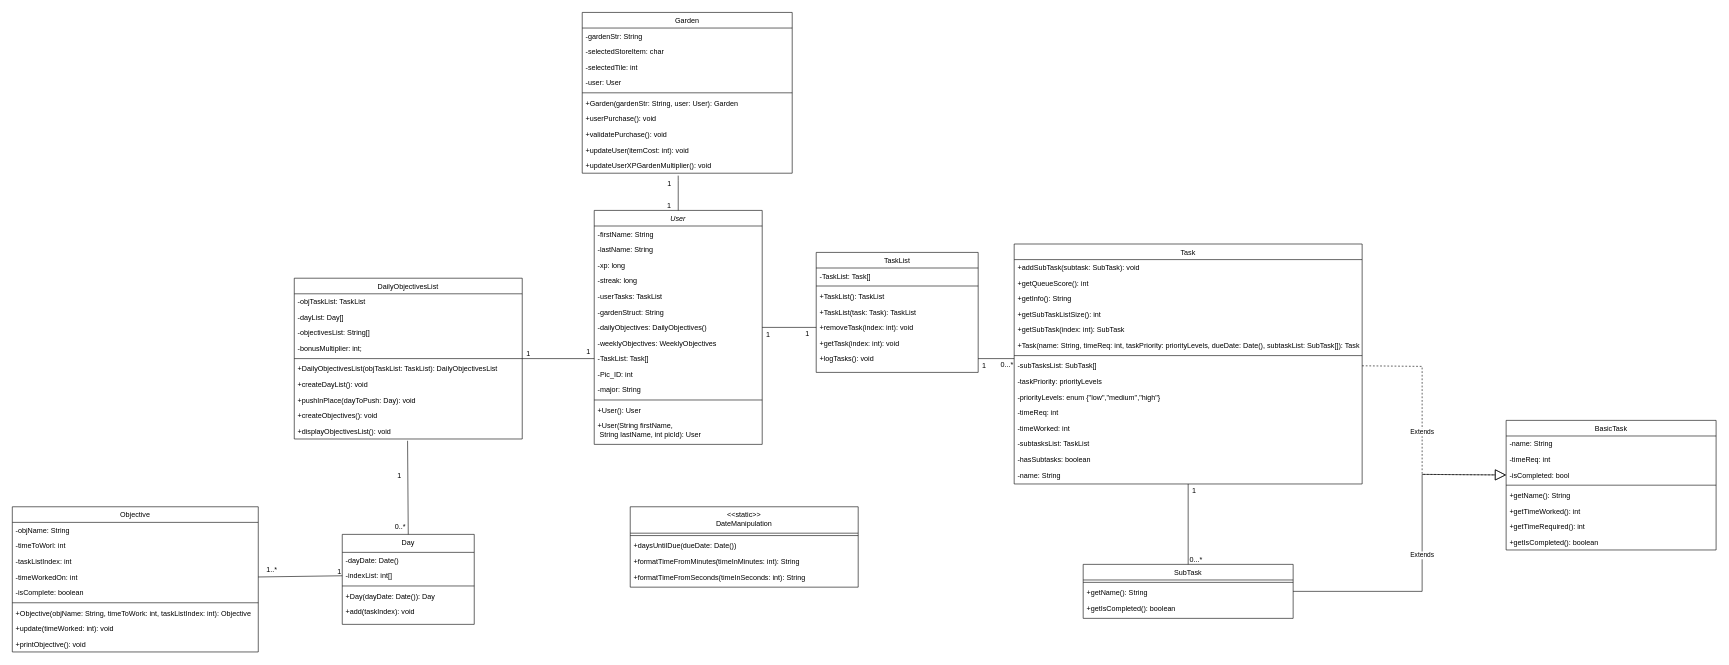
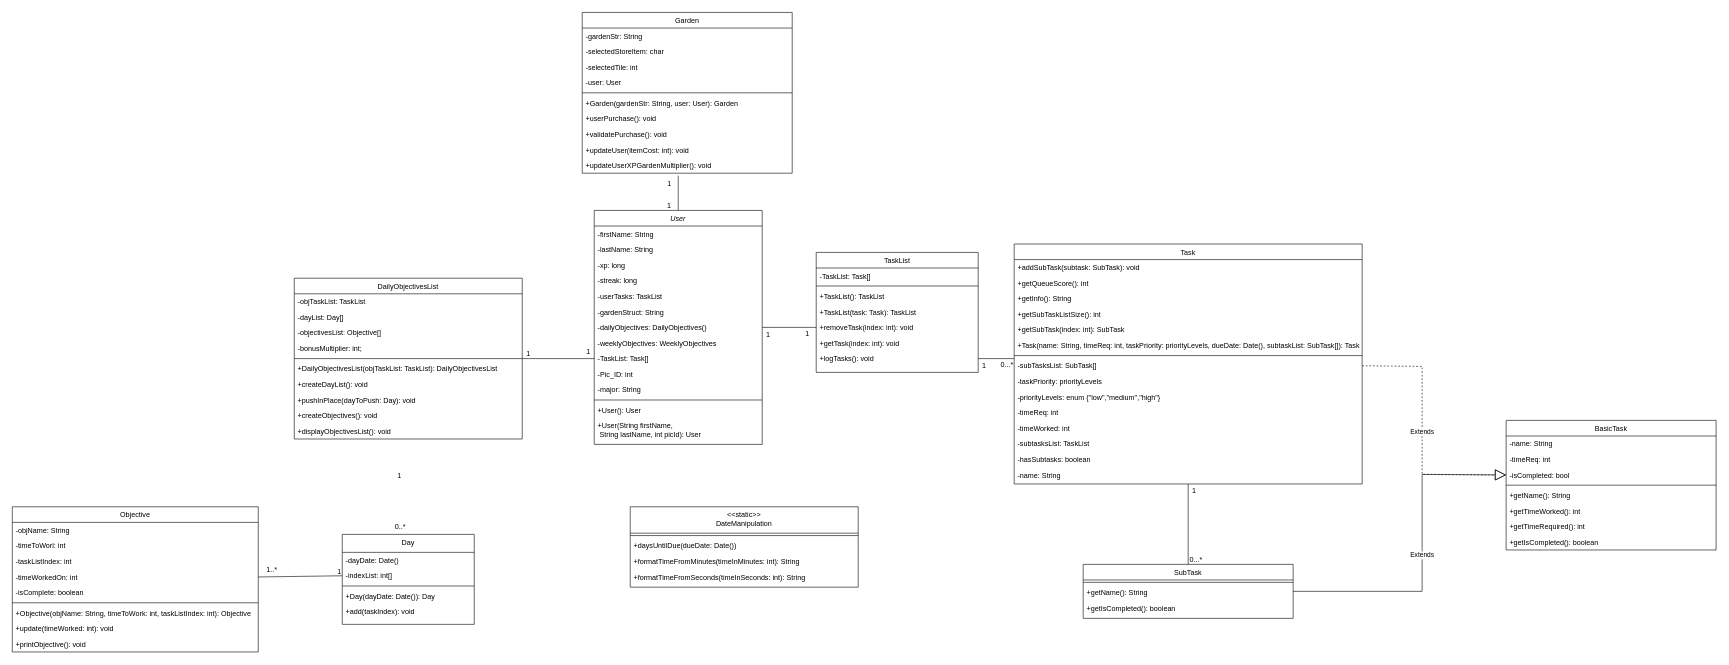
(343, 333) -> (349, 333)
(408, 487) -> none
(402, 528) -> (402, 528)
